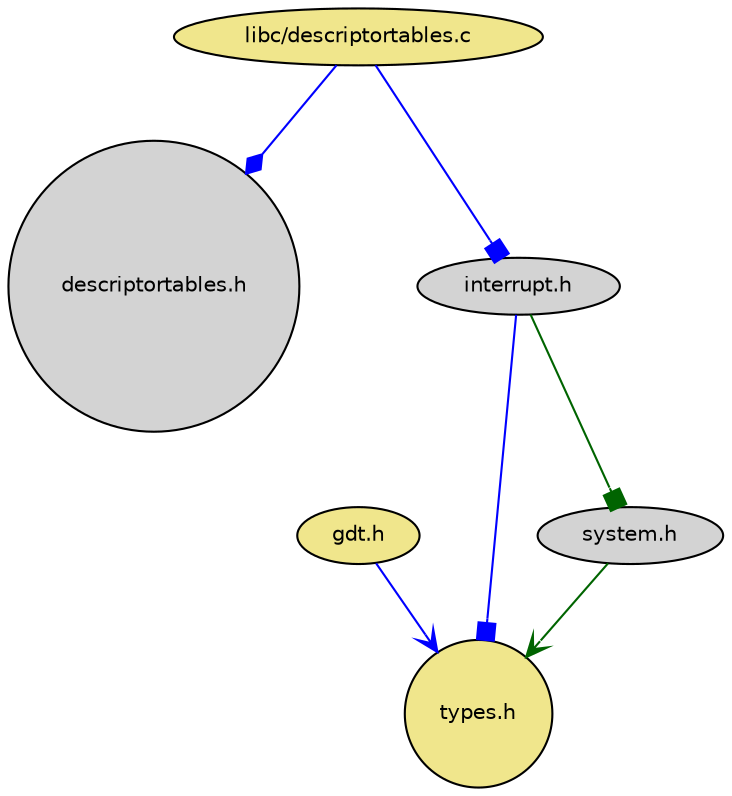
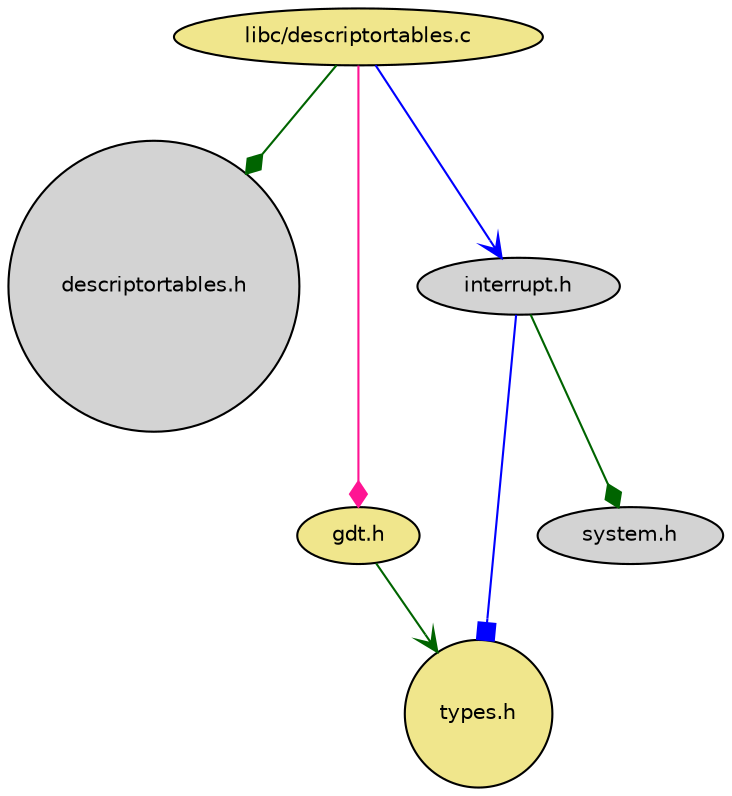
(300, 110) -> (300, 110)
(433, 153) -> (433, 153)
none -> (358, 274)
(570, 401) -> (570, 401)
(401, 599) -> (401, 599)
(574, 602) -> none
